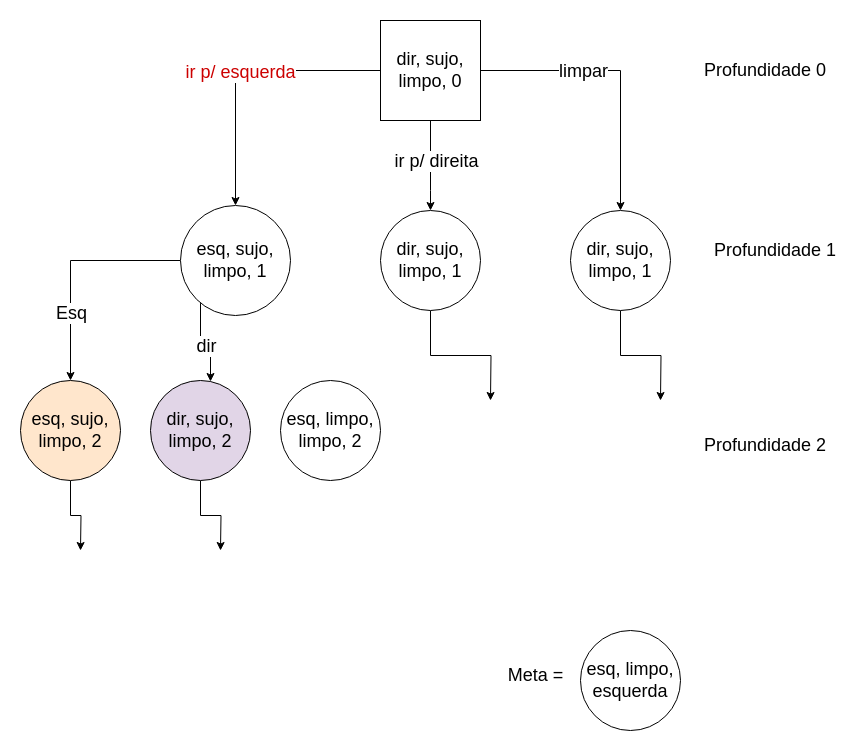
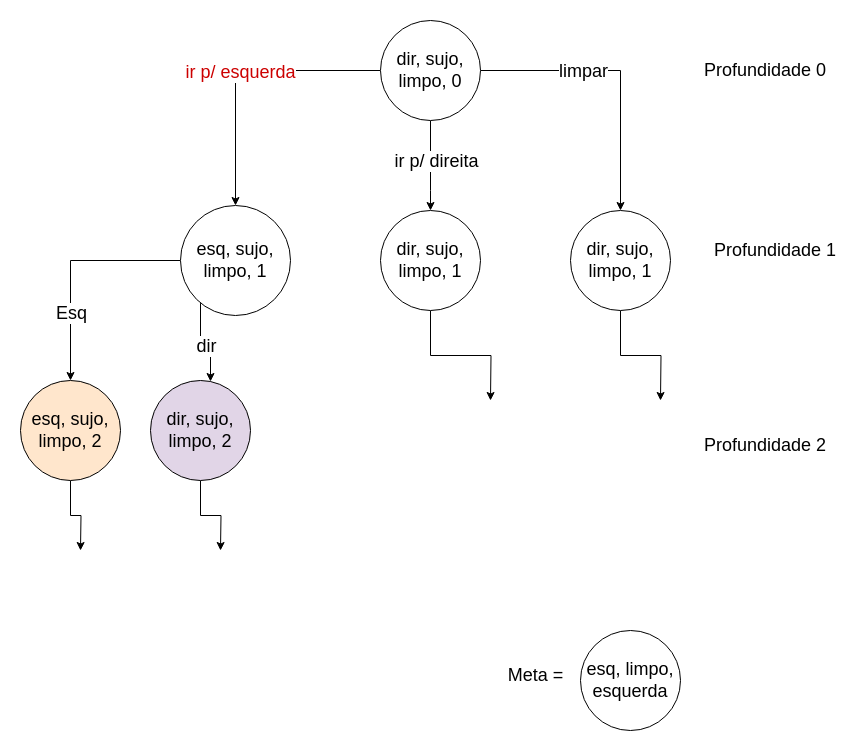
(431, 71) -> (431, 71)
(331, 431) -> none
